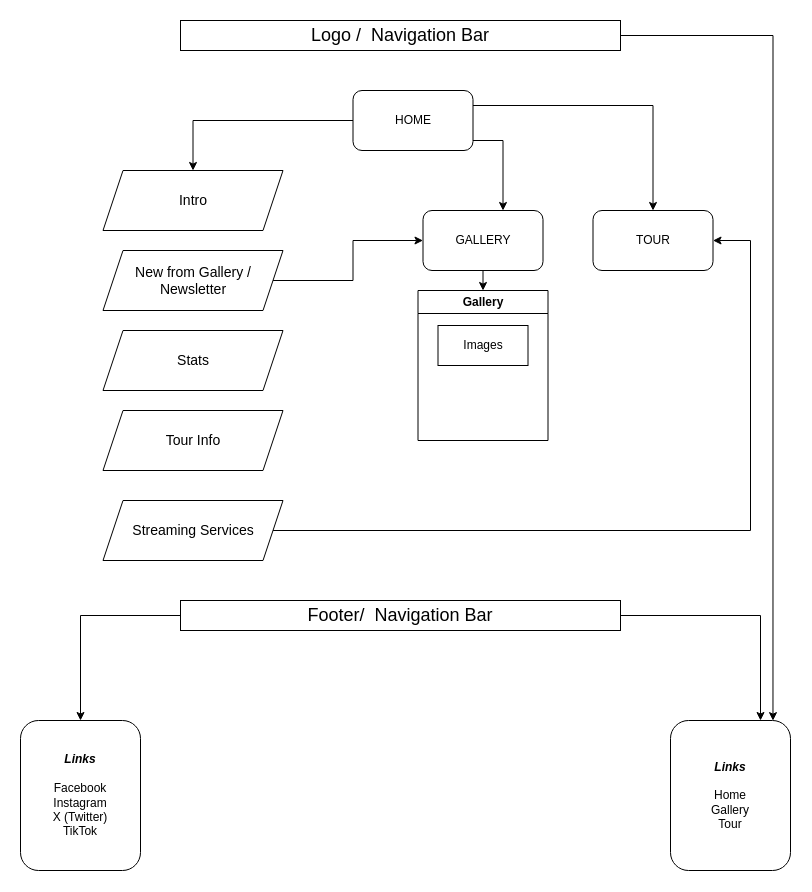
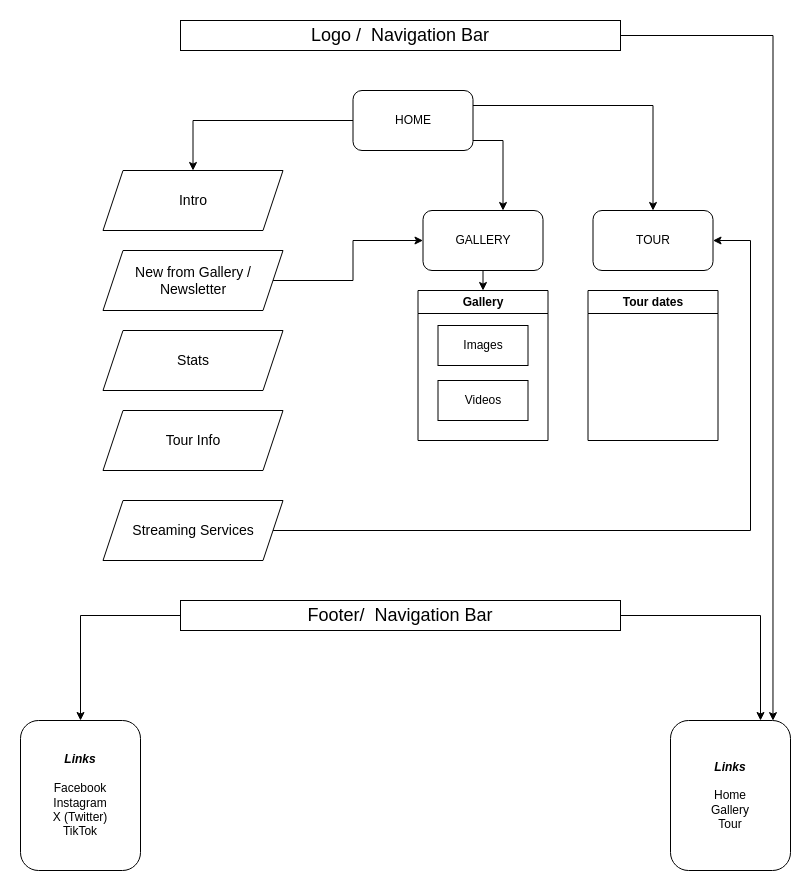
none -> (653, 366)
none -> (483, 401)
